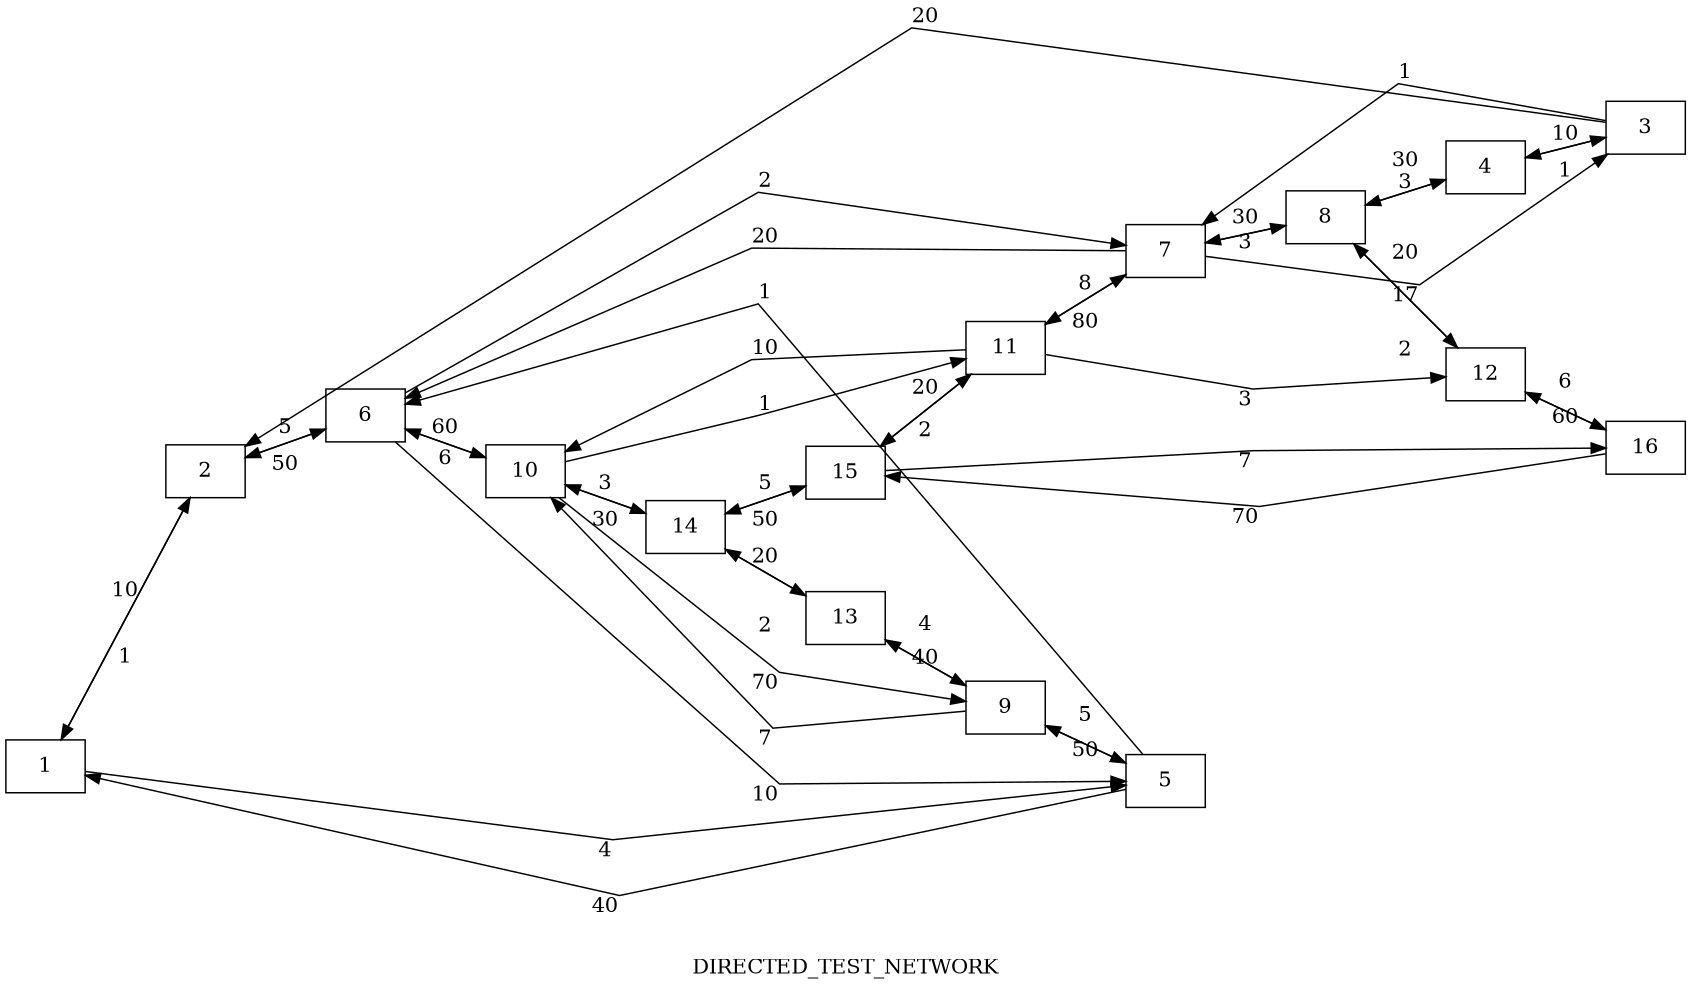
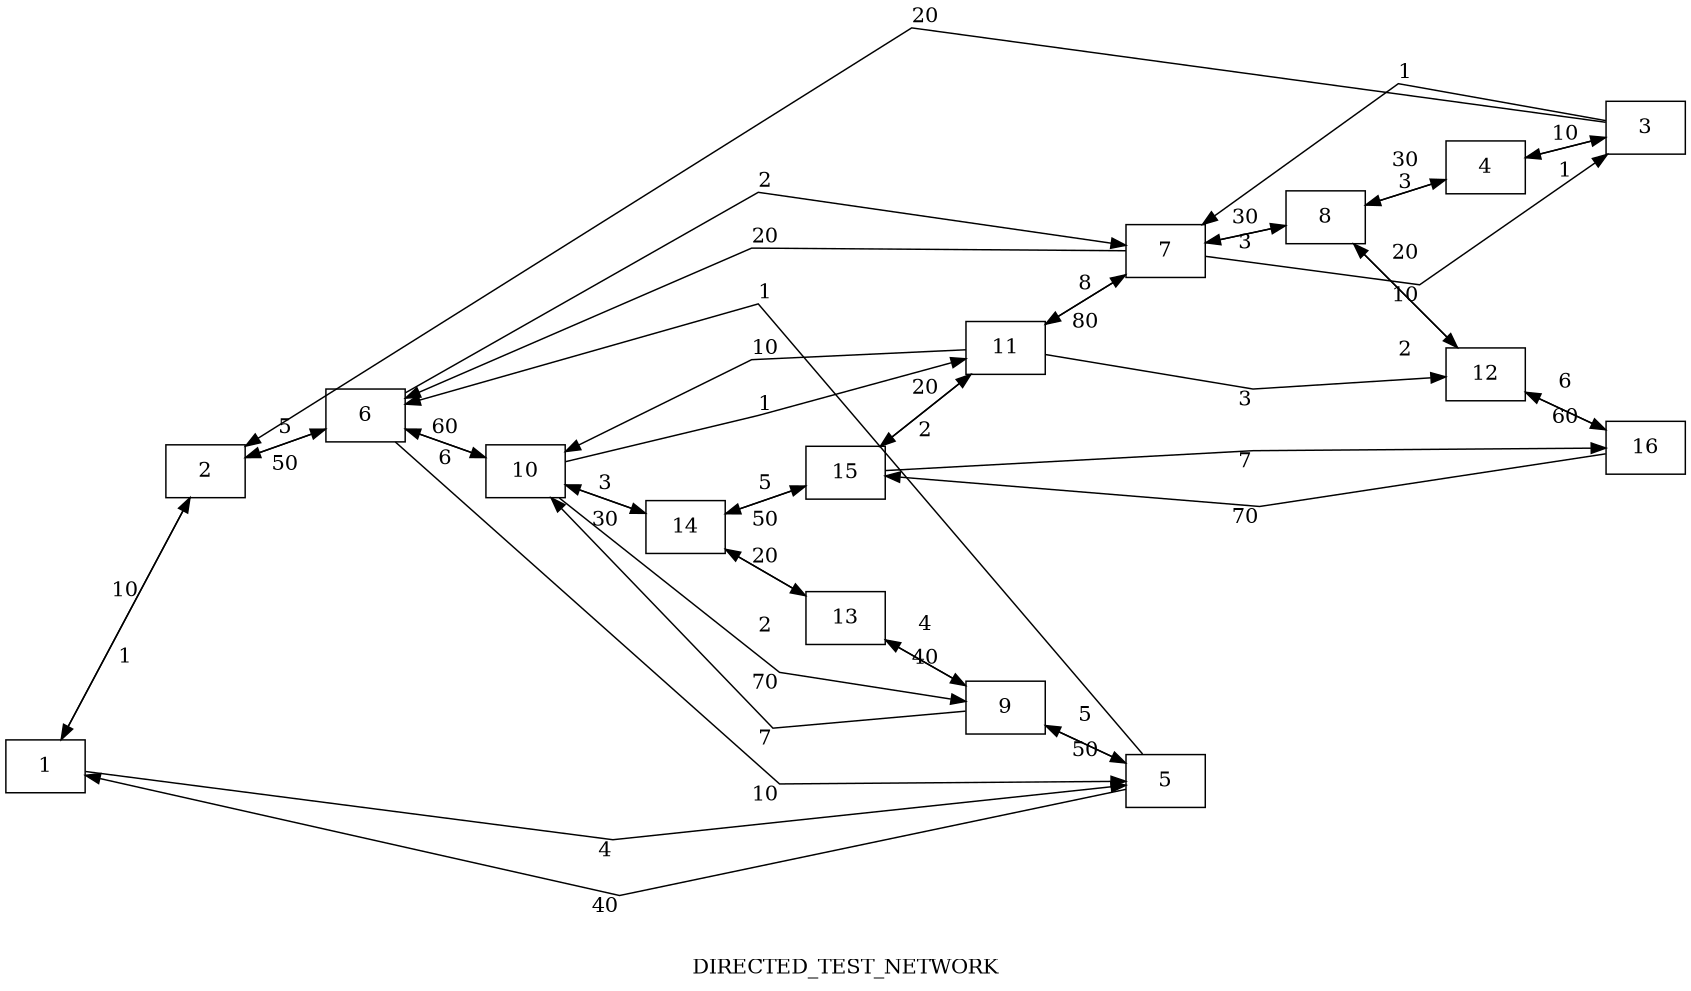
(1406, 296) -> (1406, 296)
